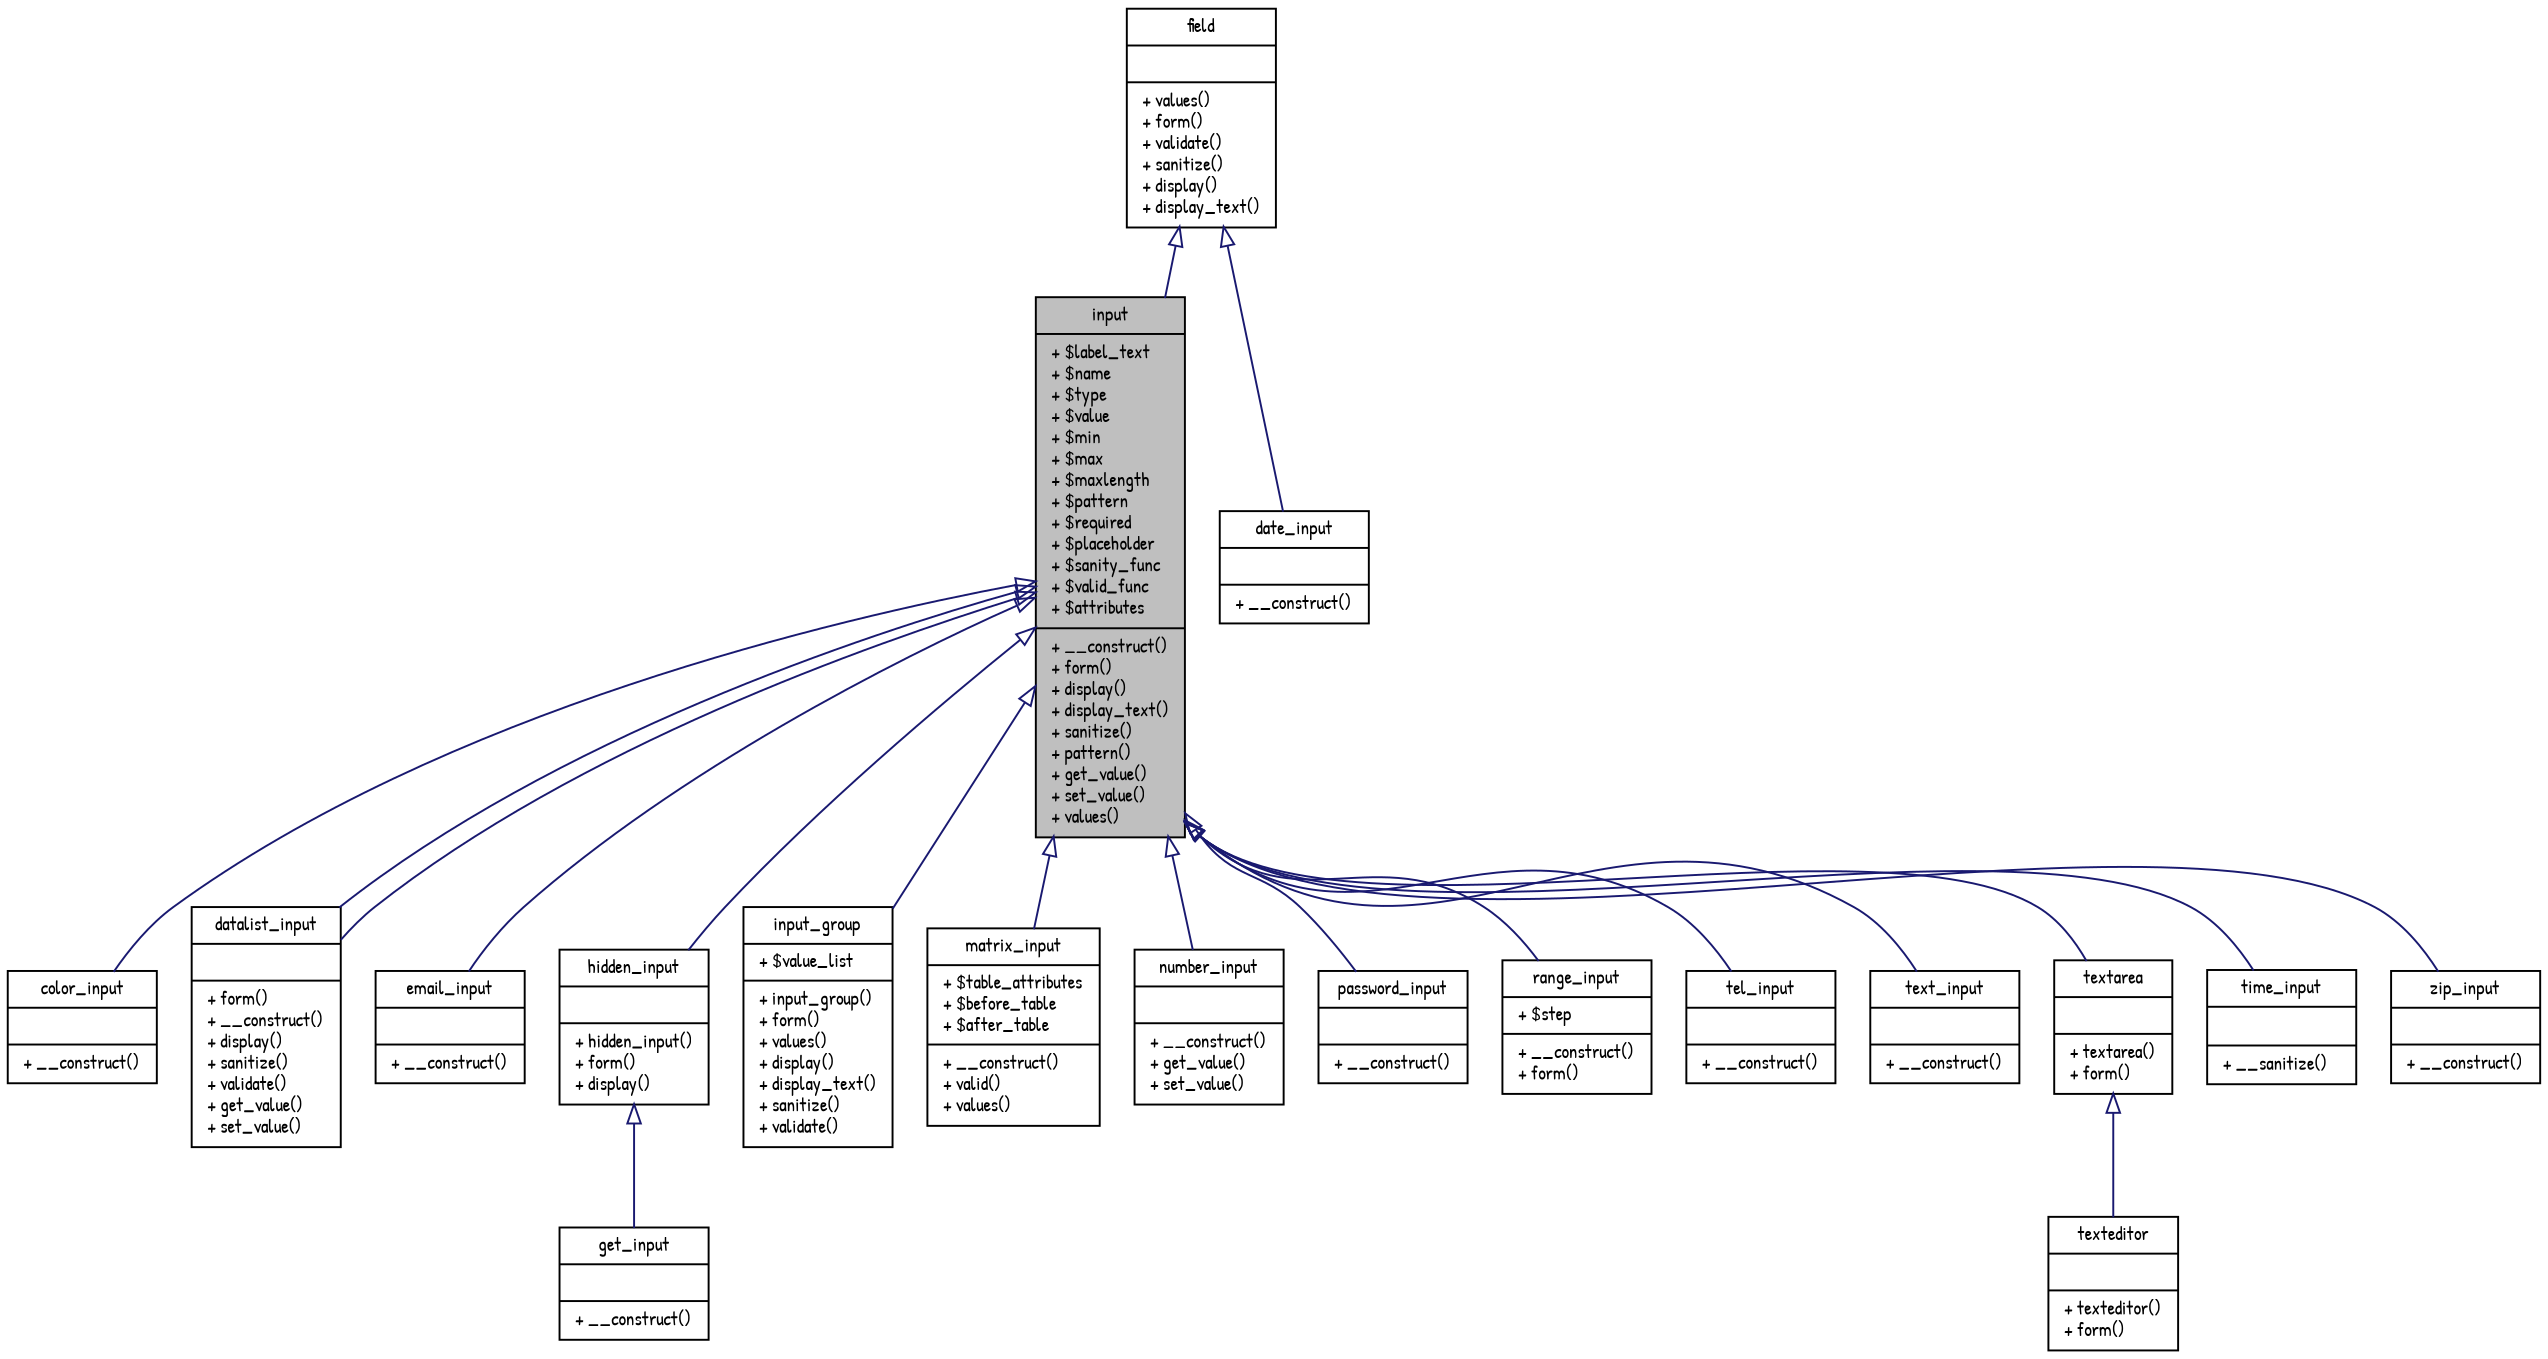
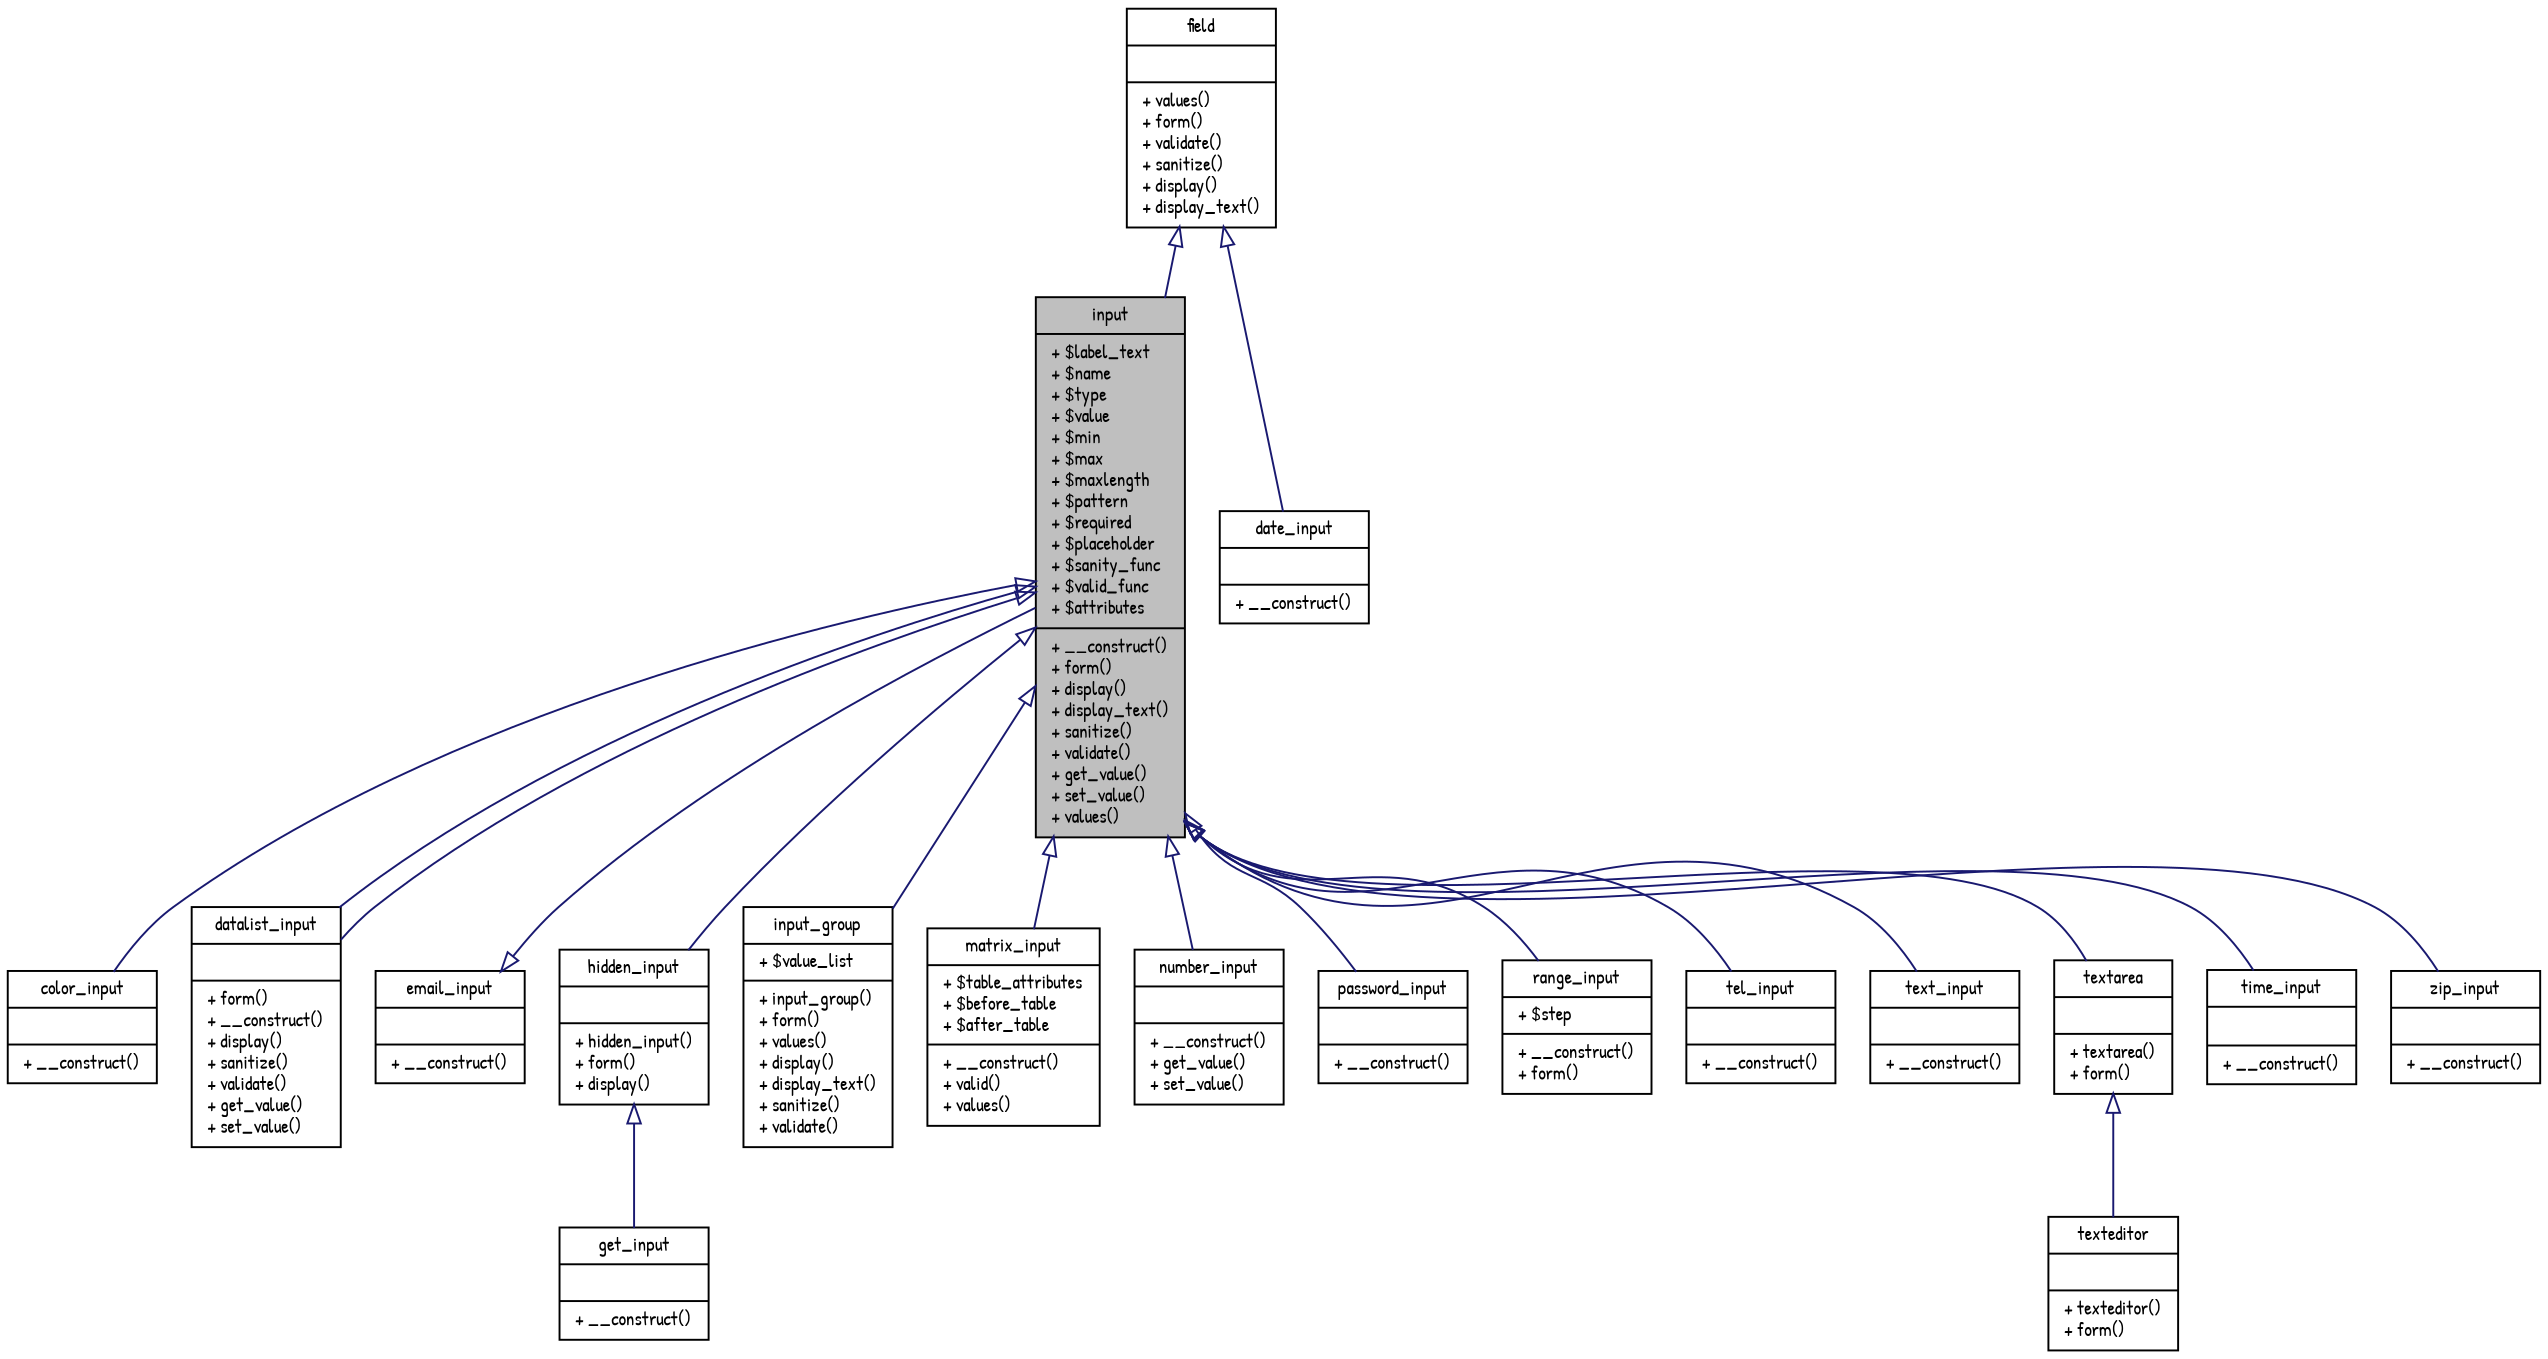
(1092, 753) -> (1092, 753)
(723, 761) -> (759, 760)
(2276, 1064) -> (2282, 1064)
